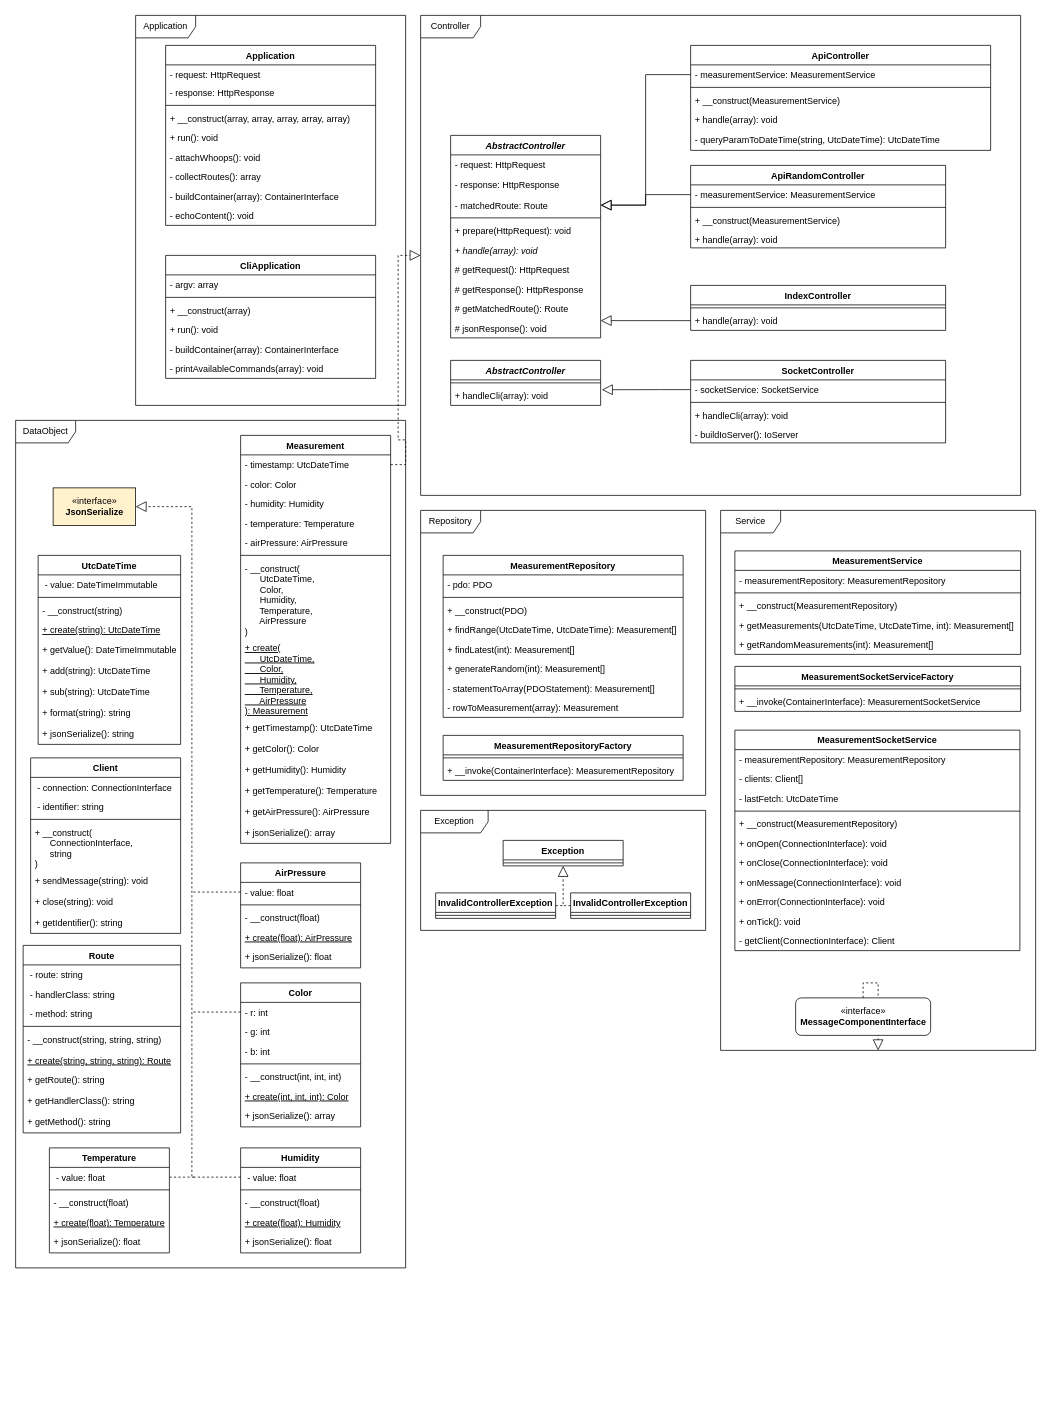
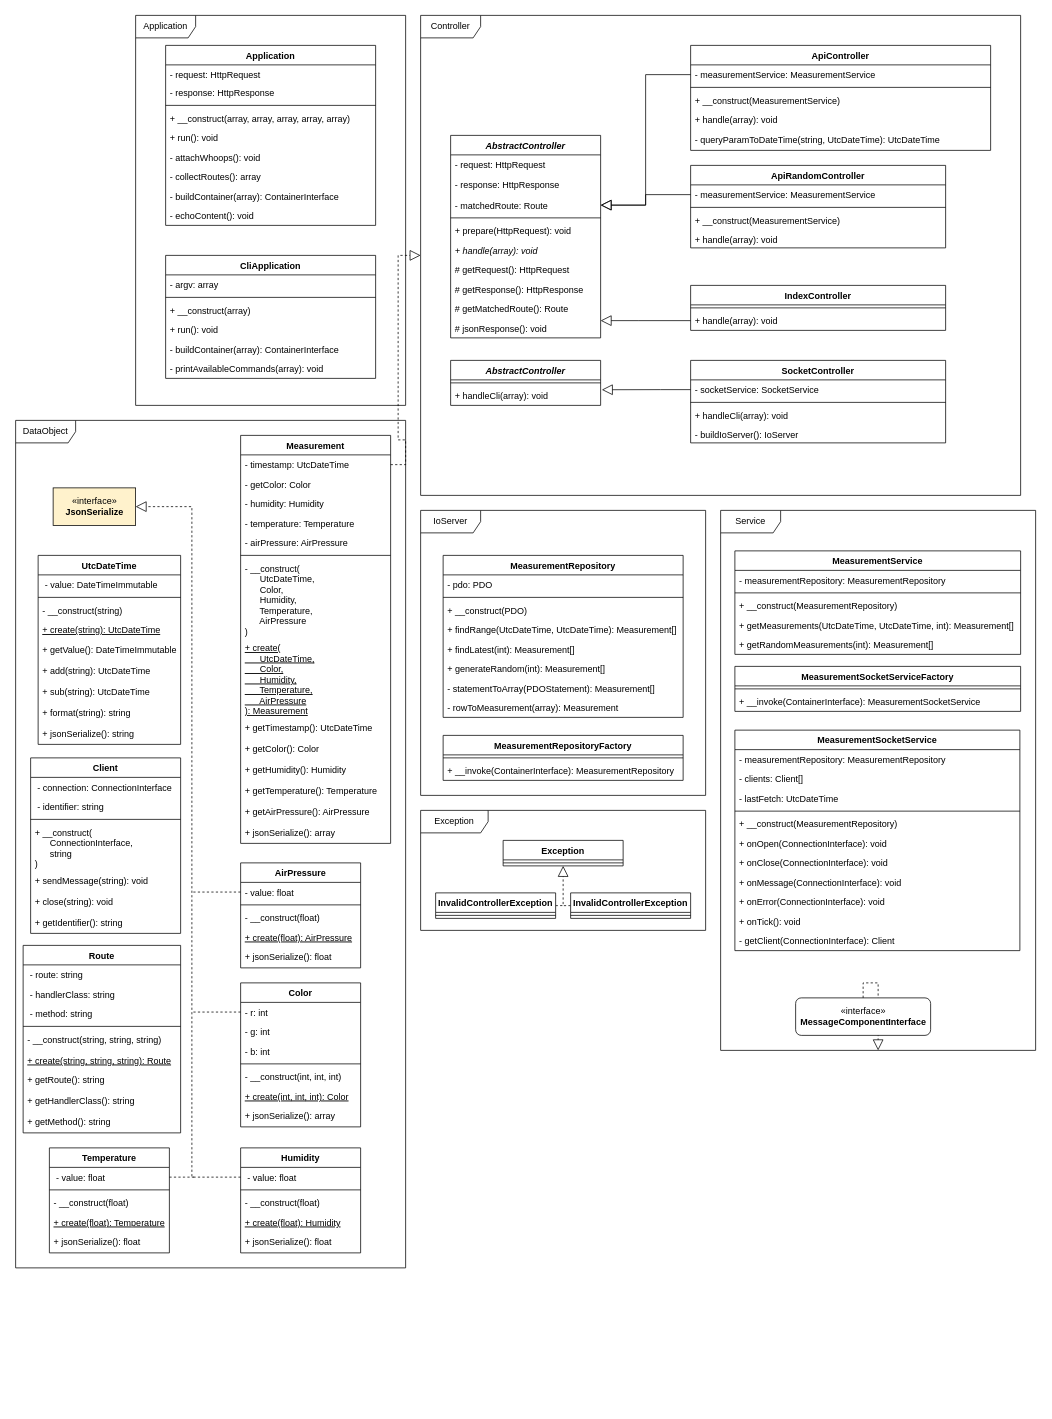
(274, 485) -> (281, 485)
(450, 522) -> (450, 522)
